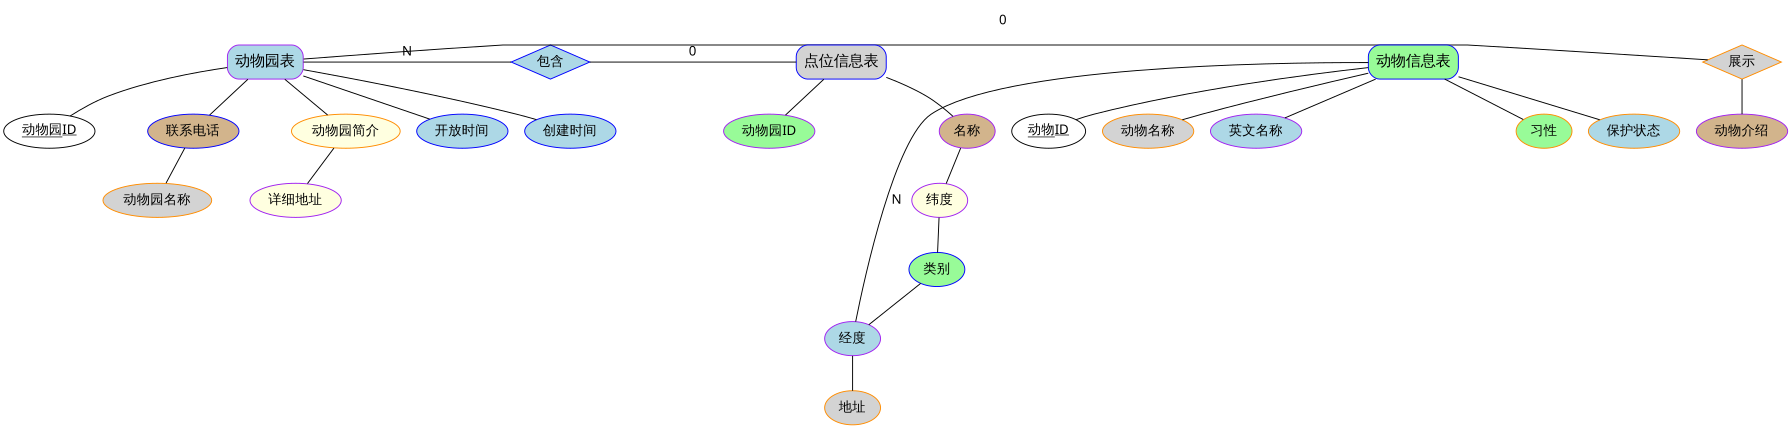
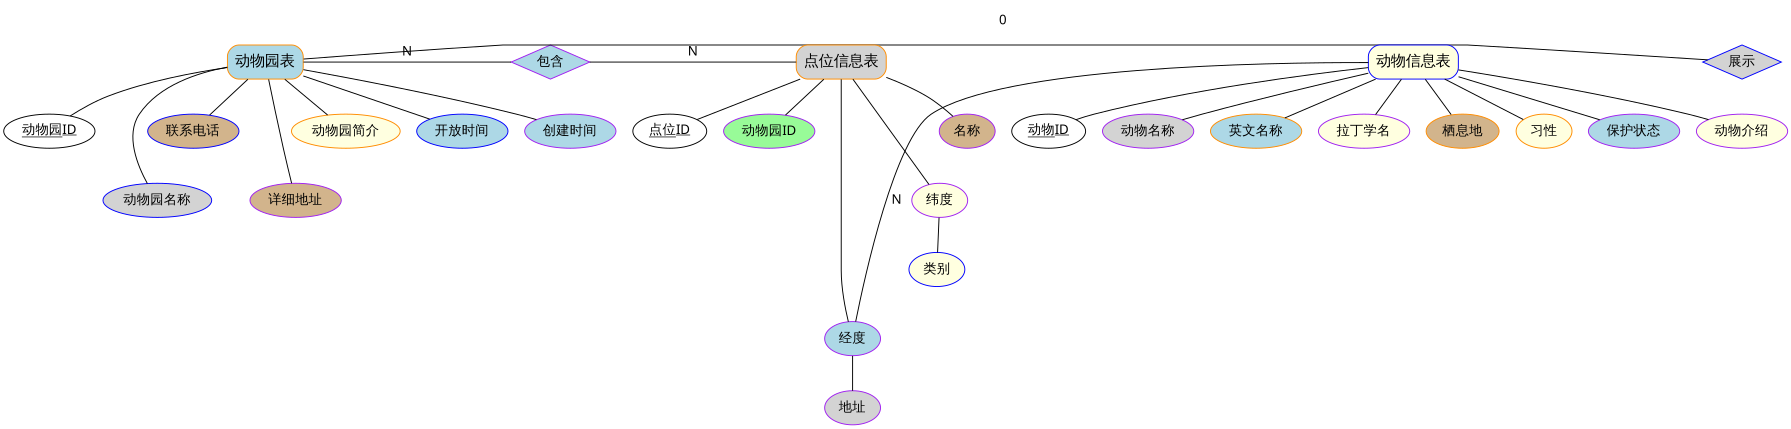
(693, 52) -> (693, 52)
(265, 62) -> (265, 62)
(550, 62) -> (550, 62)
(841, 62) -> (841, 62)
(1413, 62) -> (1413, 62)
(1742, 62) -> (1742, 62)
(1742, 97) -> (1584, 92)
(570, 131) -> (570, 131)
none -> (670, 131)
(1148, 131) -> (1148, 131)
(1256, 131) -> (1256, 131)
none -> (1364, 131)
none -> (1463, 131)
(1544, 131) -> (1544, 131)
(1634, 131) -> (1634, 131)
(1742, 131) -> (1742, 131)
(175, 166) -> (149, 103)
(321, 166) -> (280, 131)
(953, 166) -> (891, 132)
(157, 200) -> (157, 200)
(296, 200) -> (296, 200)
(937, 269) -> (937, 269)
(895, 304) -> (841, 201)
(853, 408) -> (853, 408)
